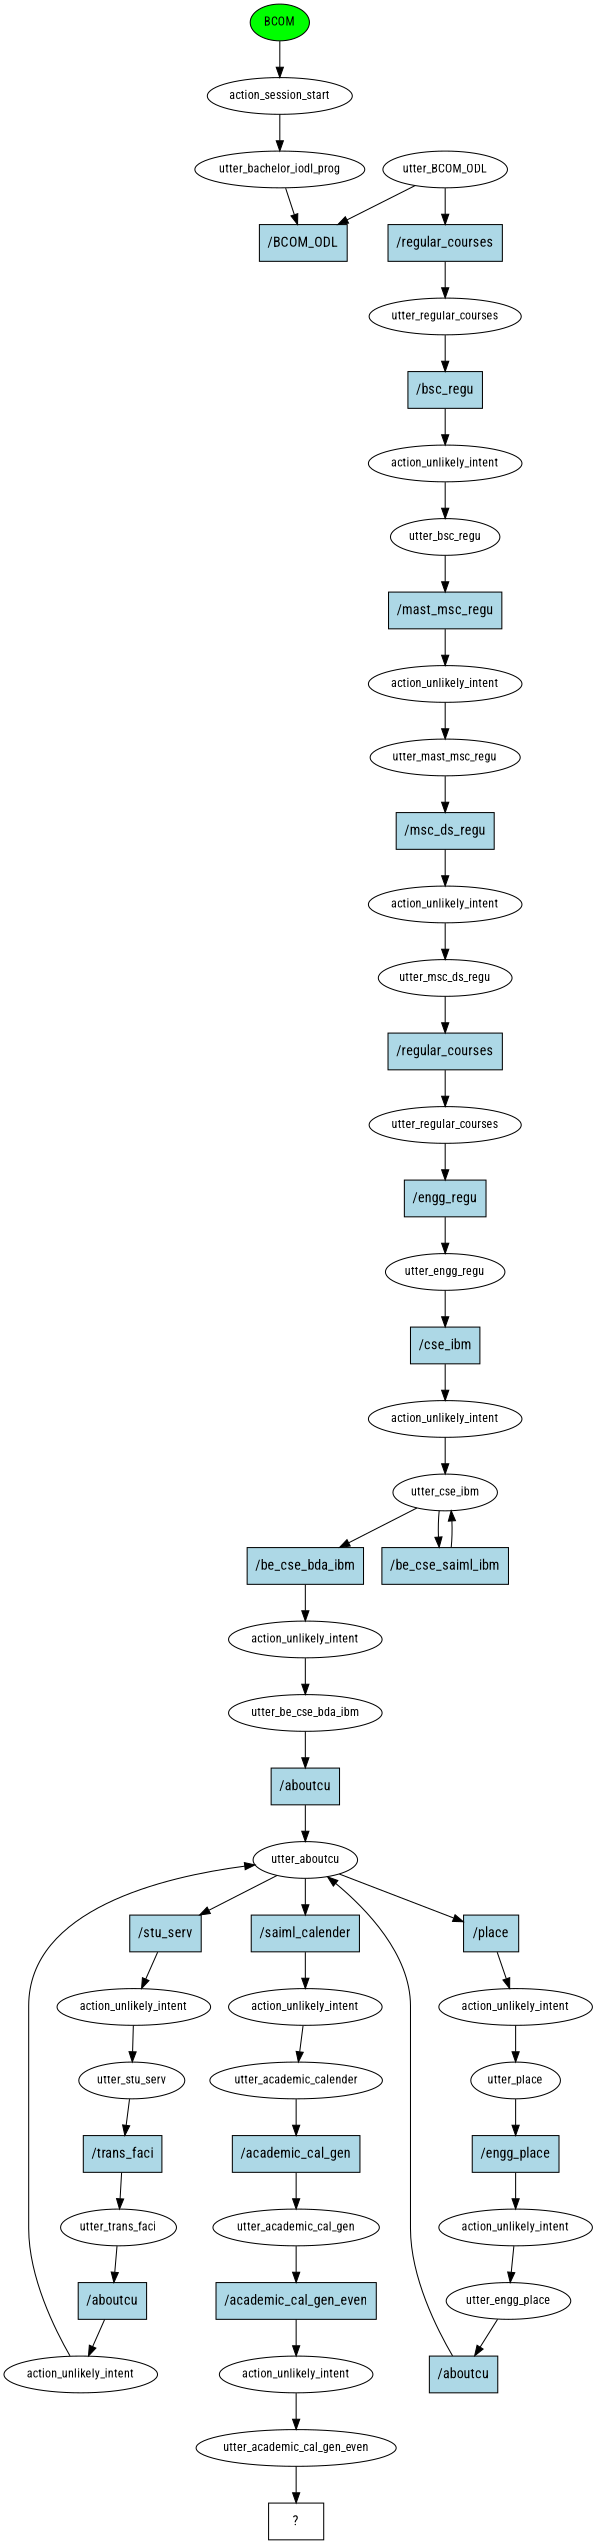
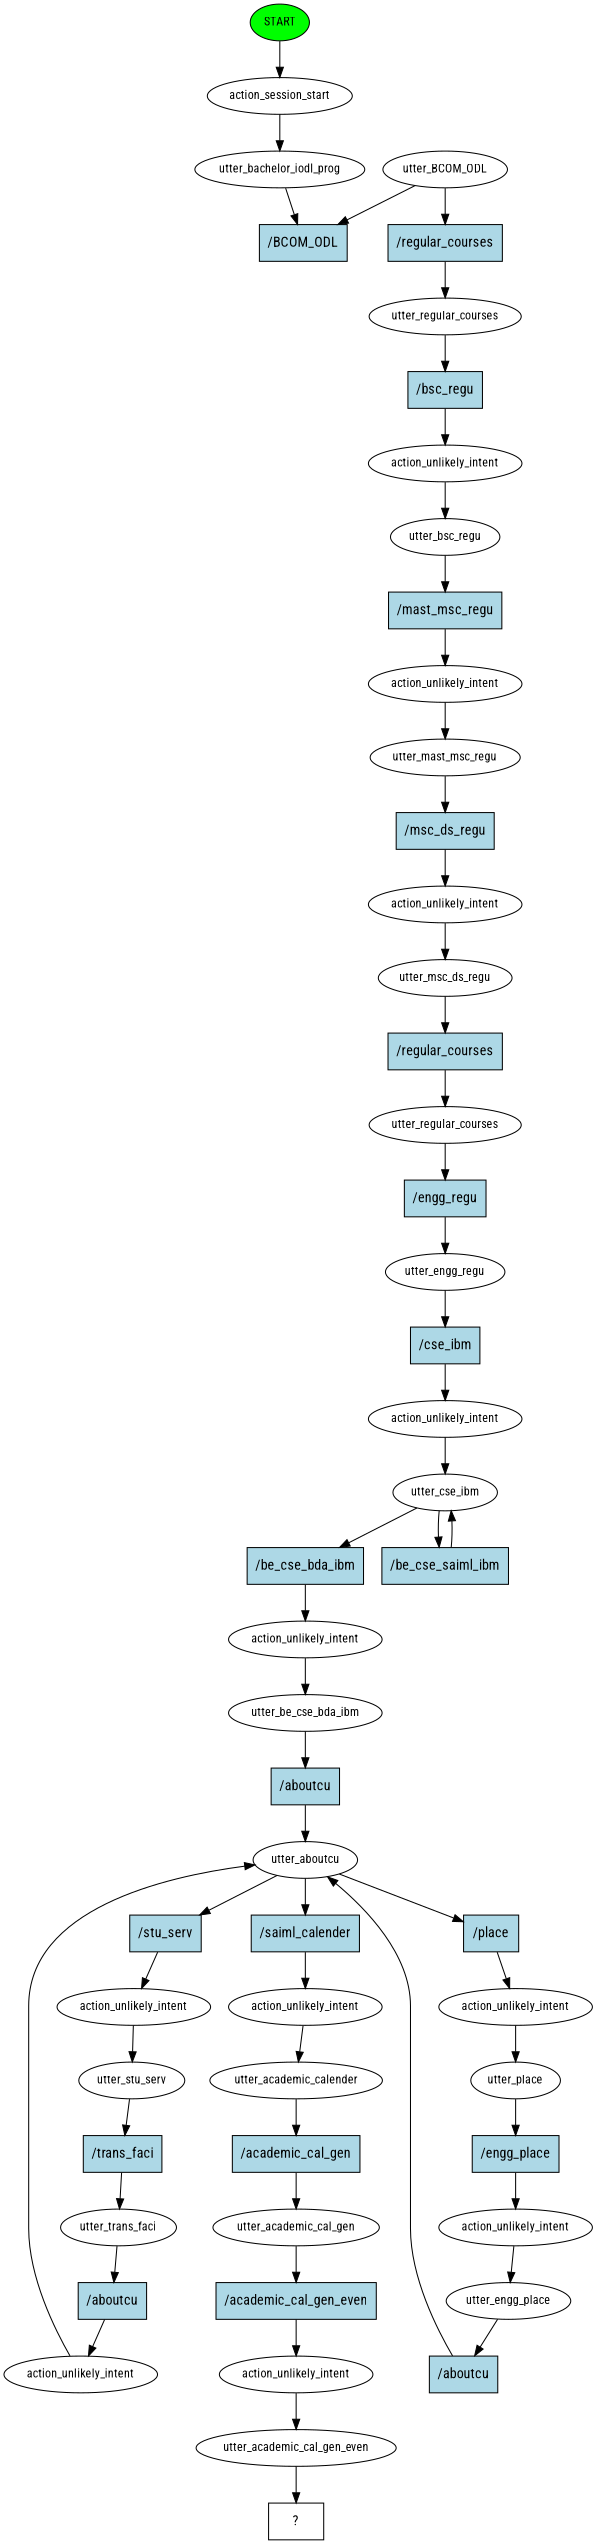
(280, 22) -> (280, 22)
